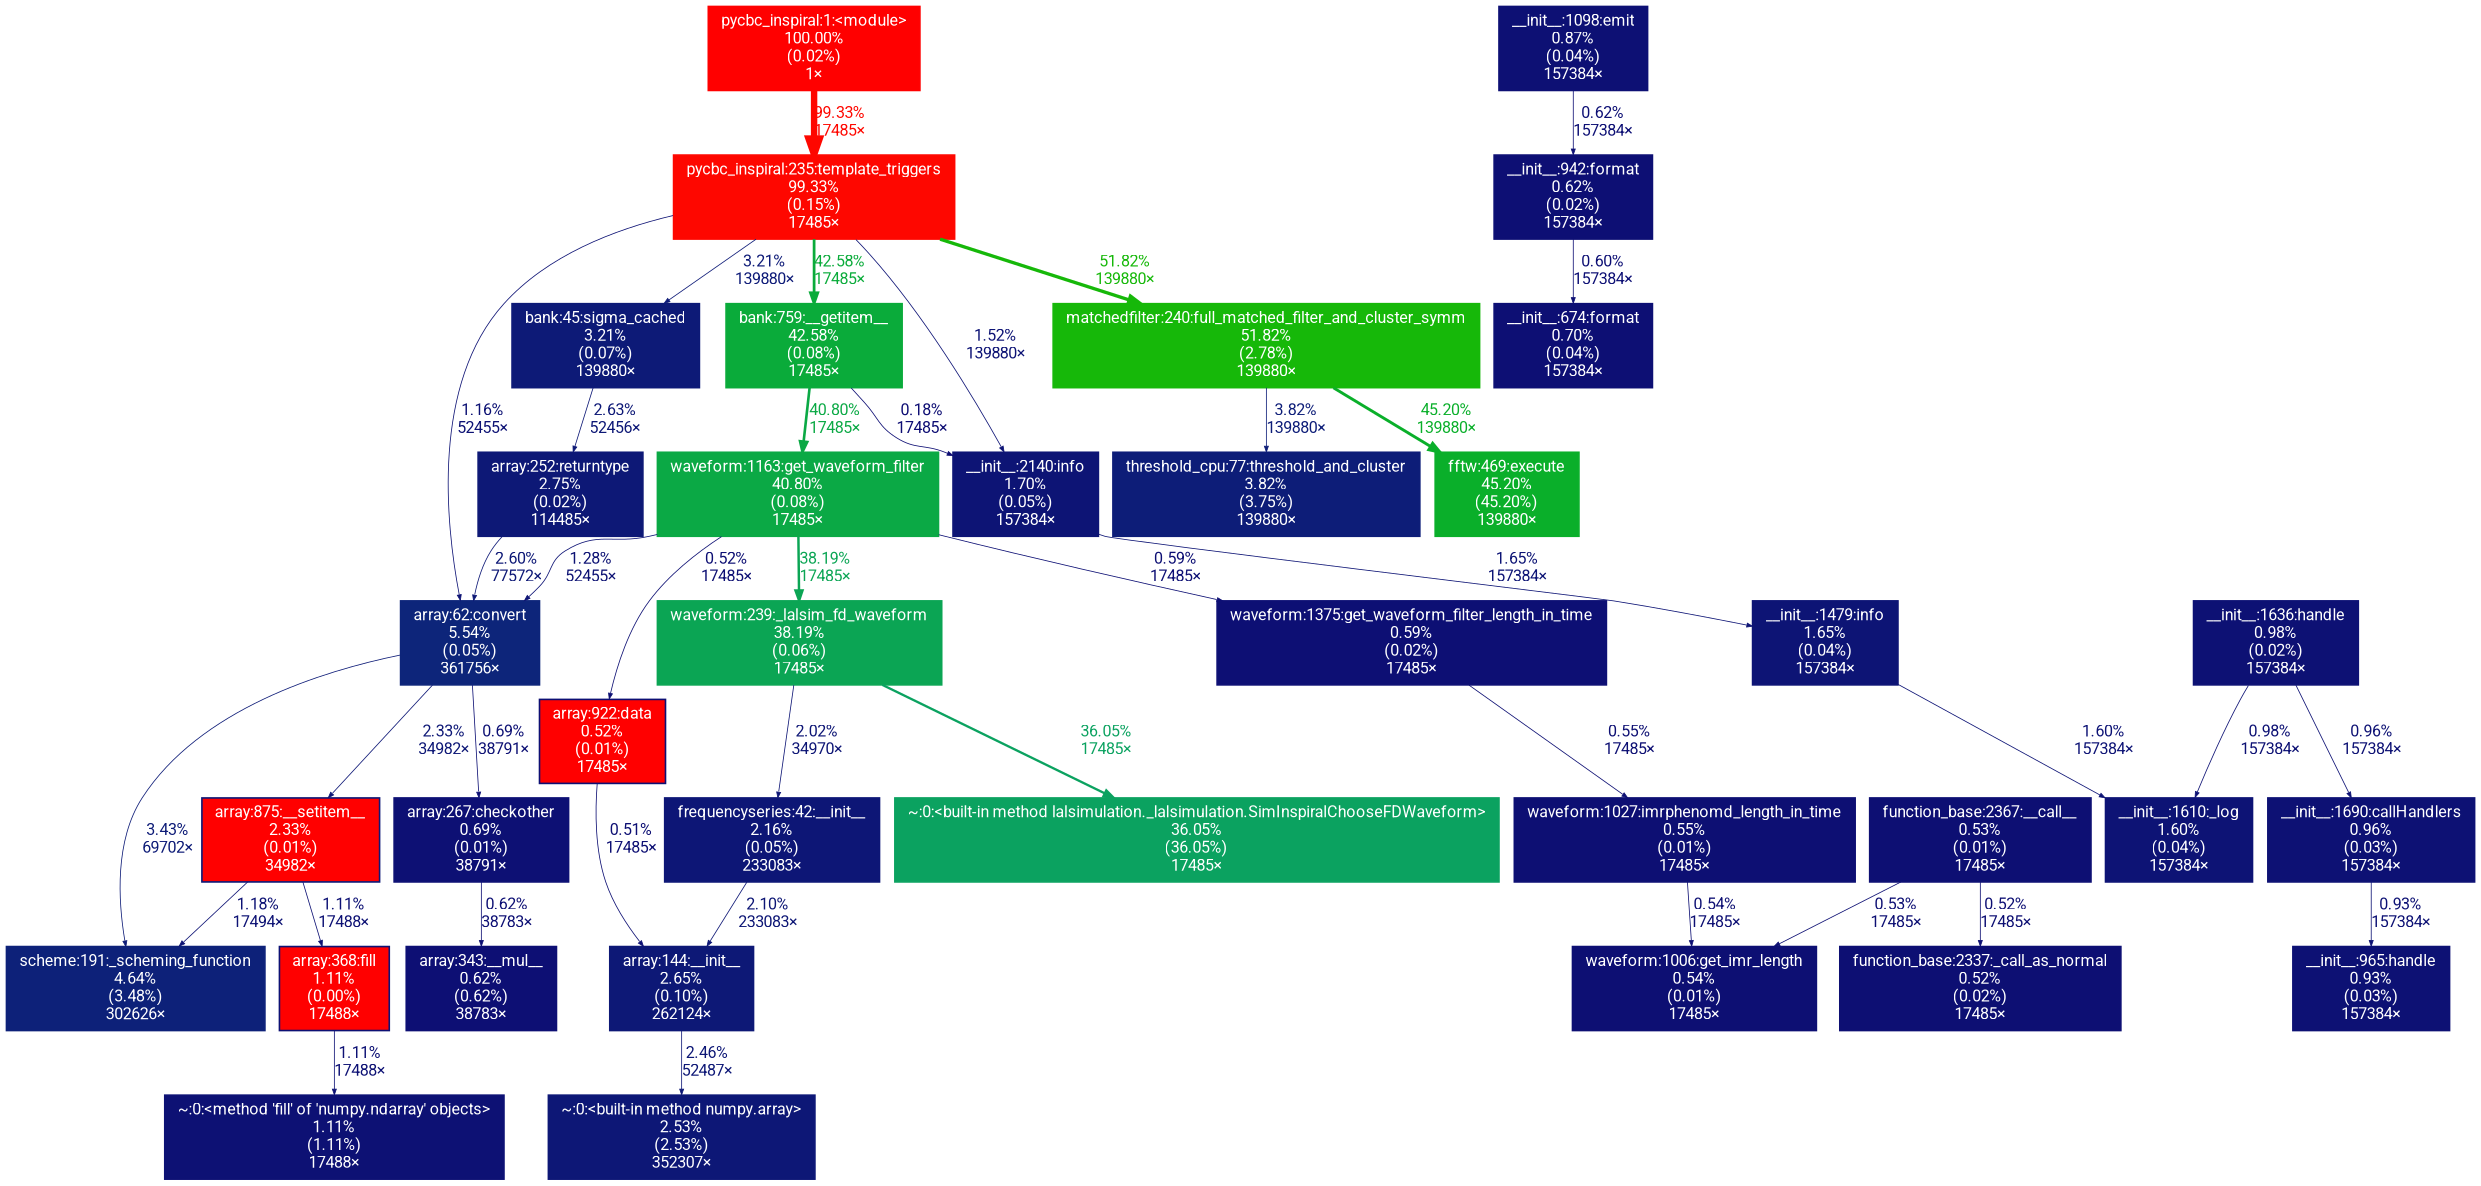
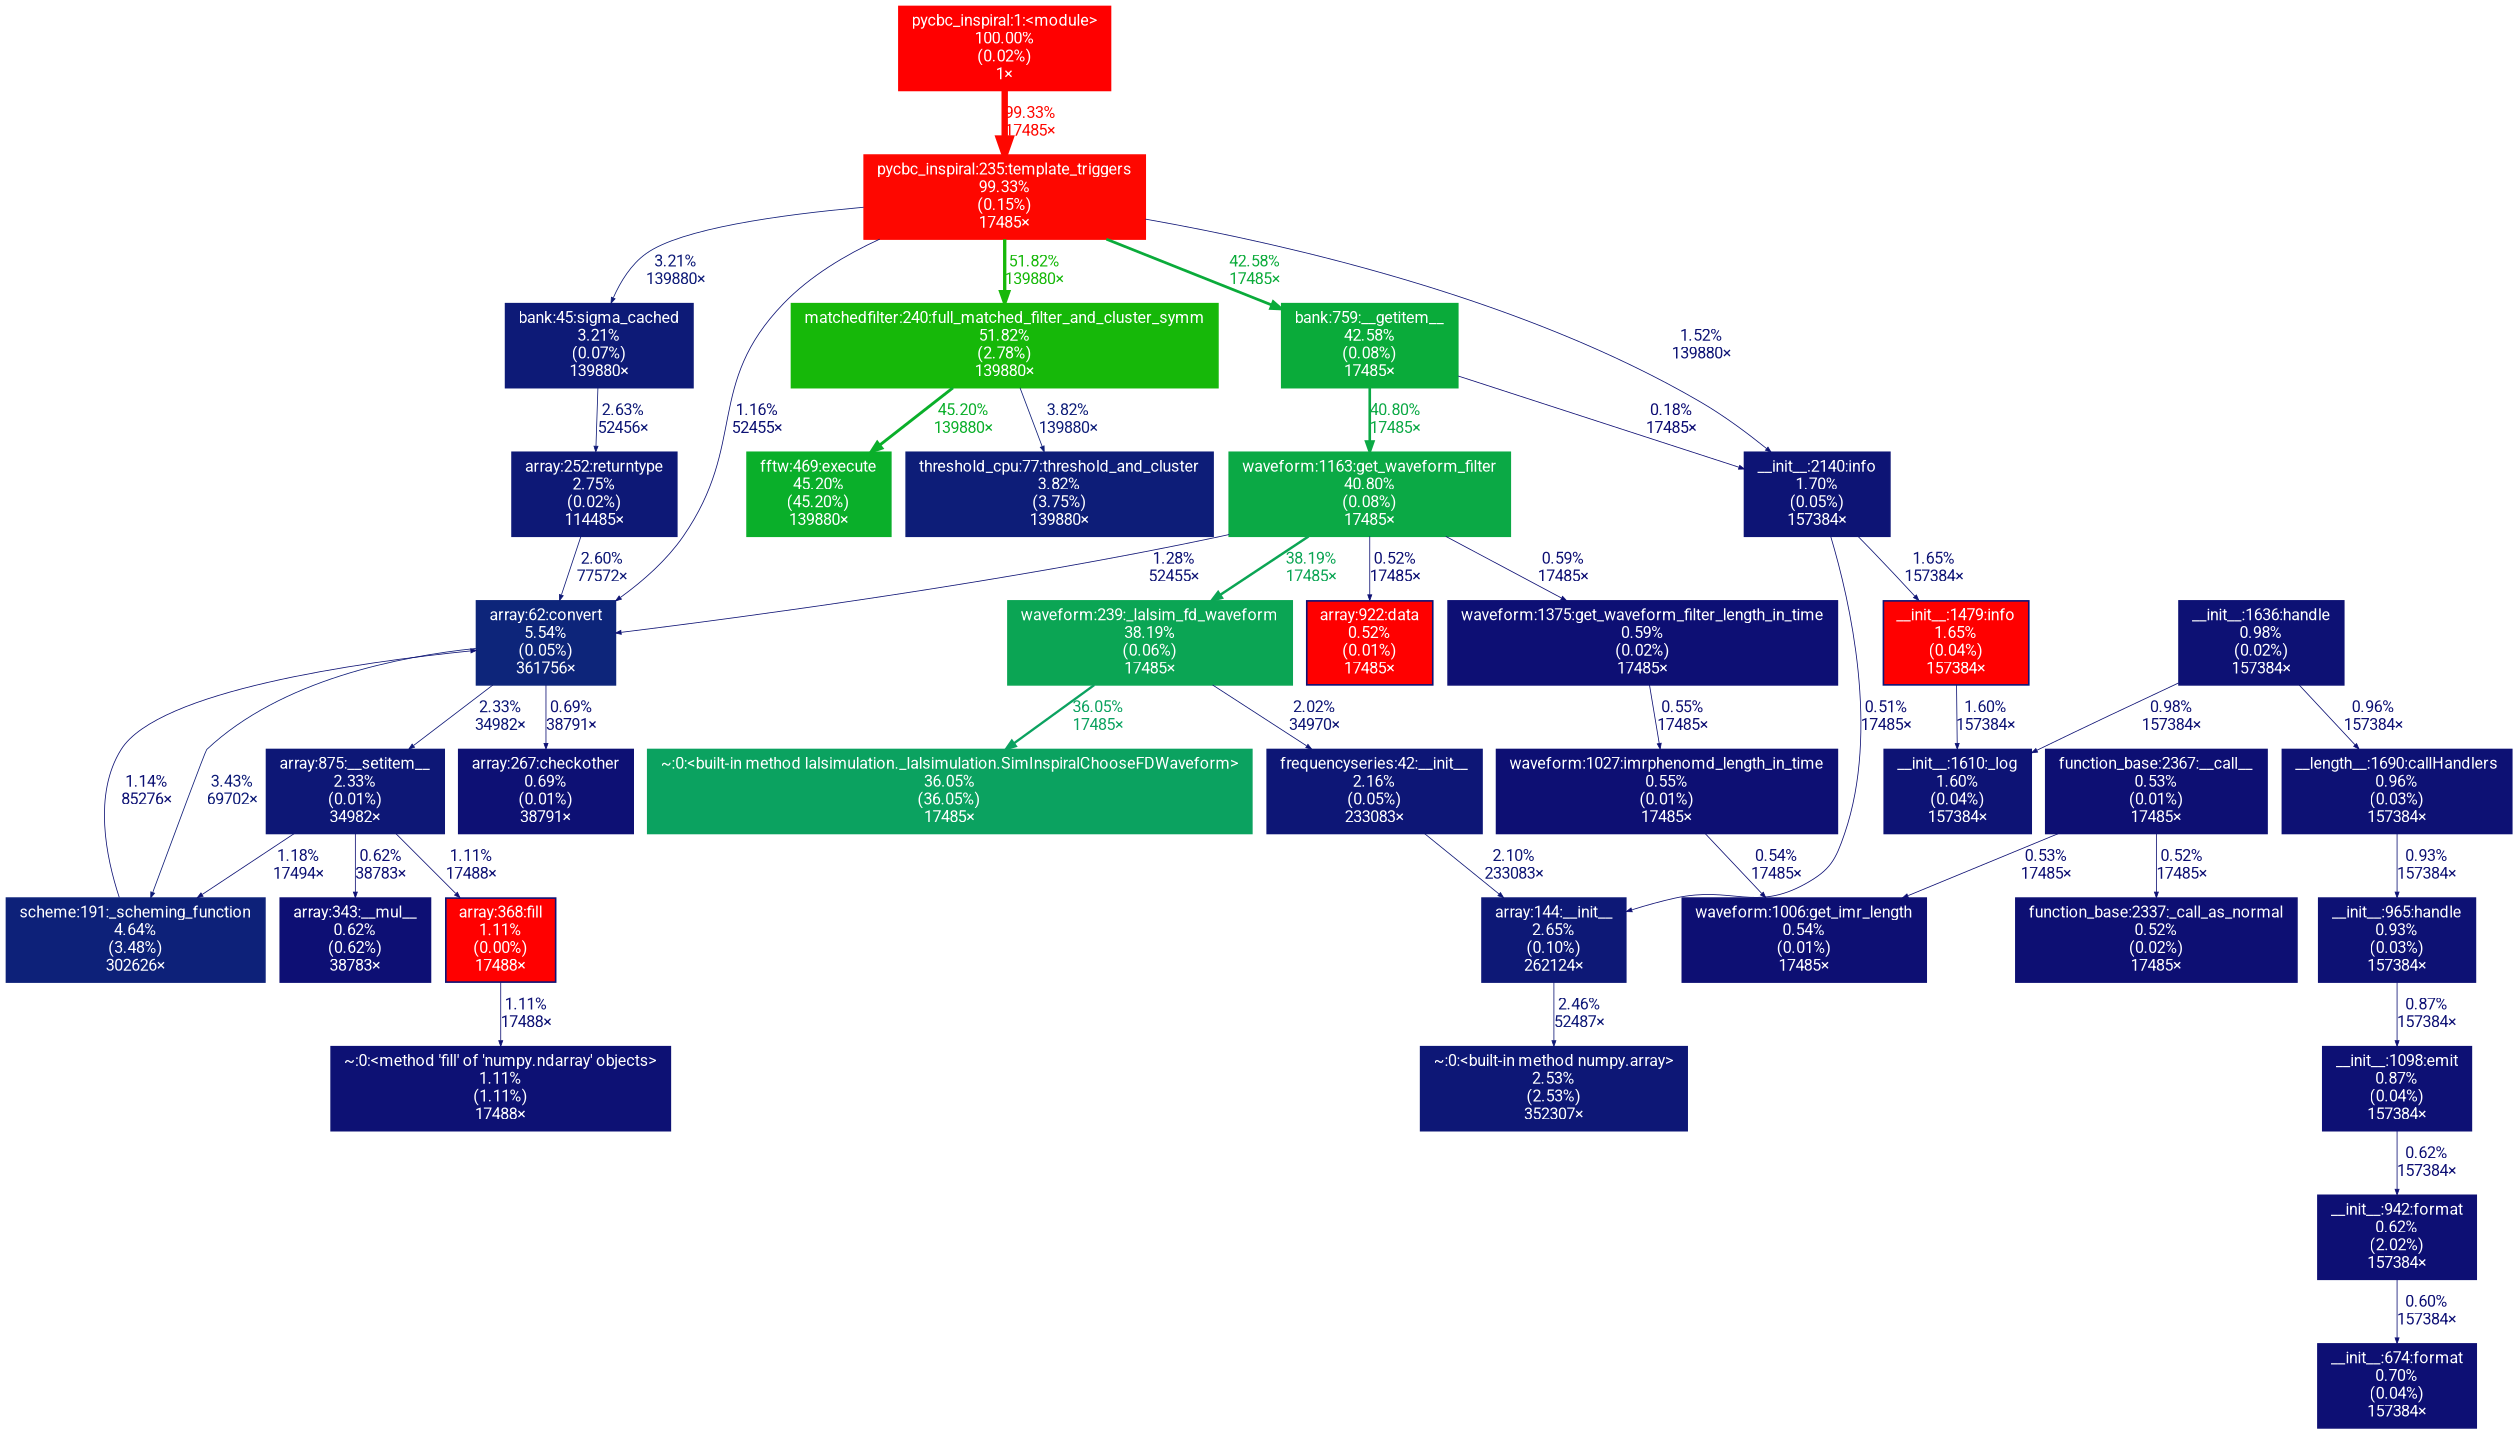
(1573, 197) -> (2397, 1237)
(1825, 643) -> (1956, 643)
none -> (214, 697)
(291, 840) -> (355, 791)
(2371, 840) -> (2397, 791)
(602, 867) -> (1852, 805)
(481, 911) -> (355, 863)
none -> (2397, 1011)
